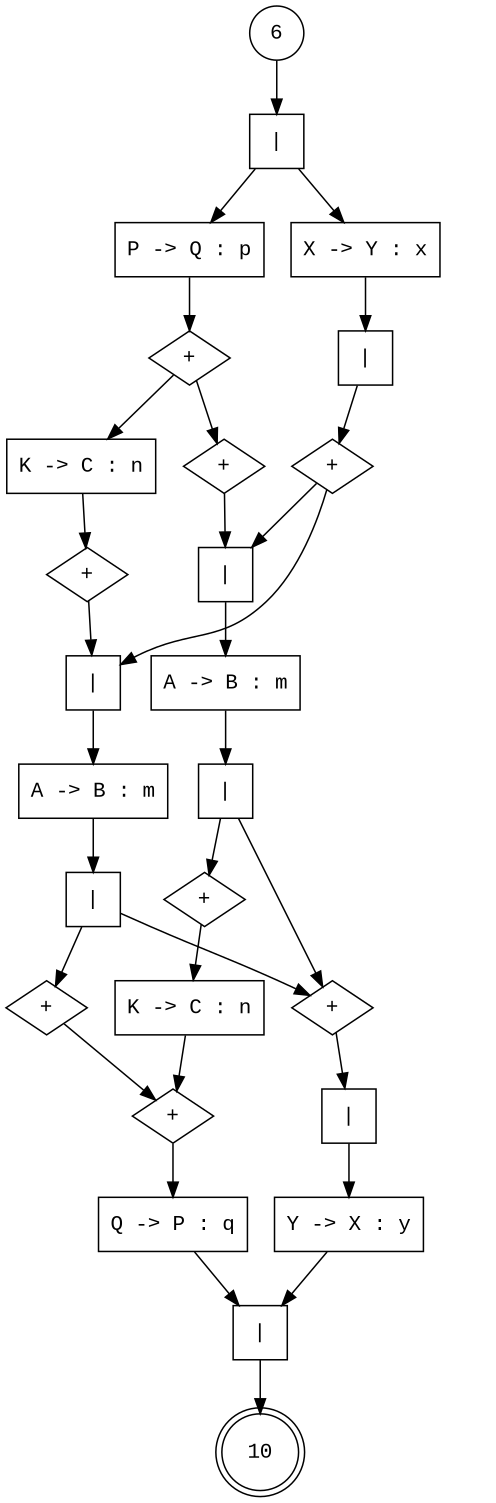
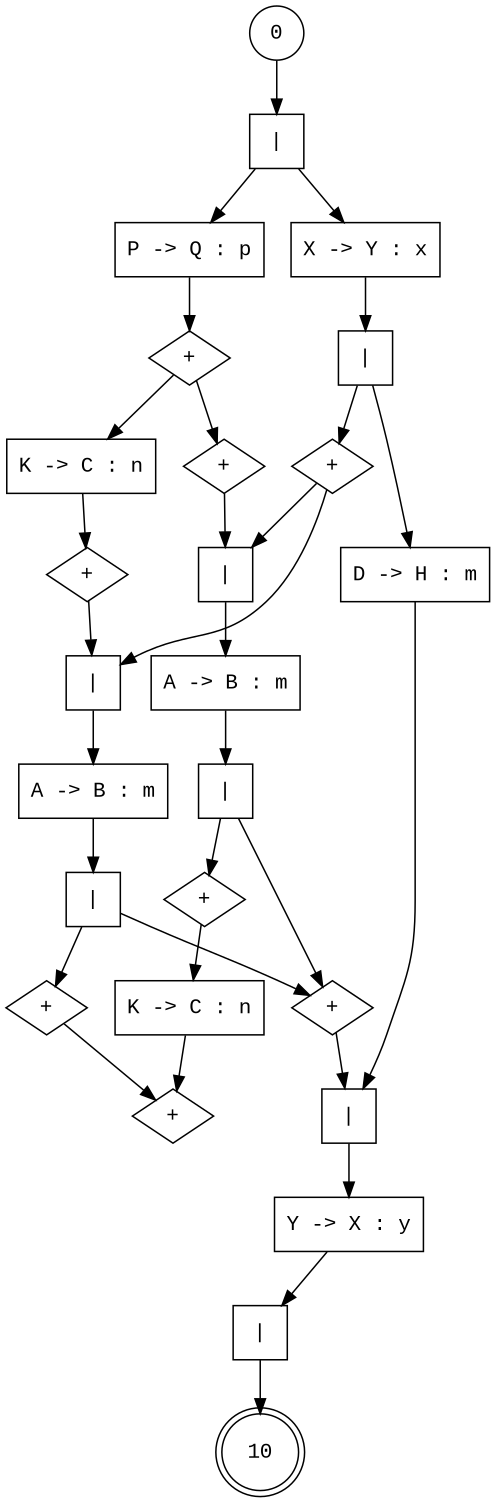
(277, 33) -> (277, 33)
none -> (415, 575)
(173, 1224) -> none
